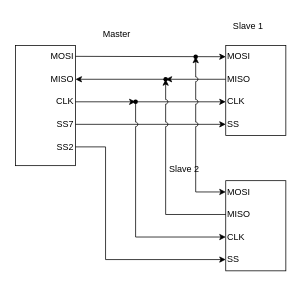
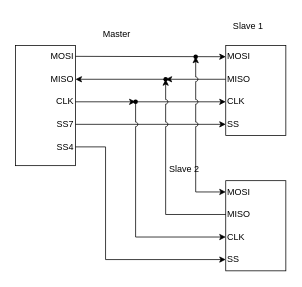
(66, 147) -> (66, 147)
